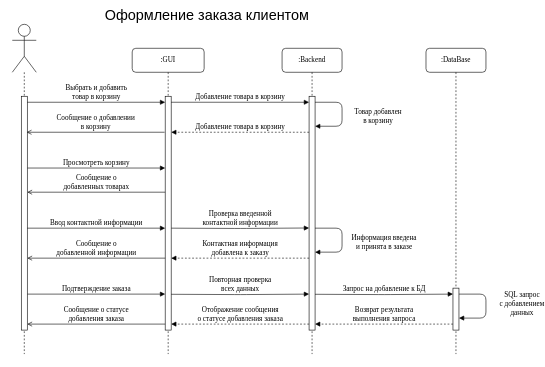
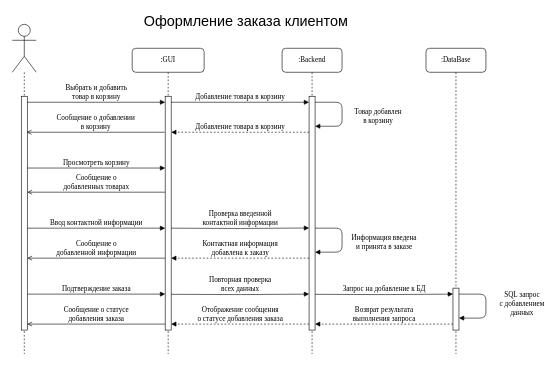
(207, 15) -> (246, 21)
